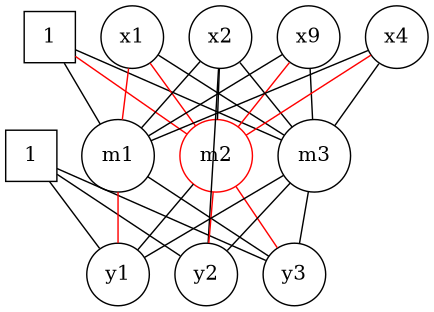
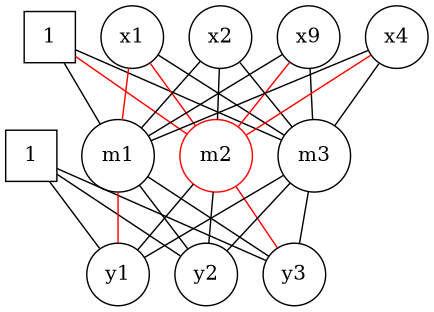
(213, 156) -> (173, 230)
(211, 218) -> (212, 207)
